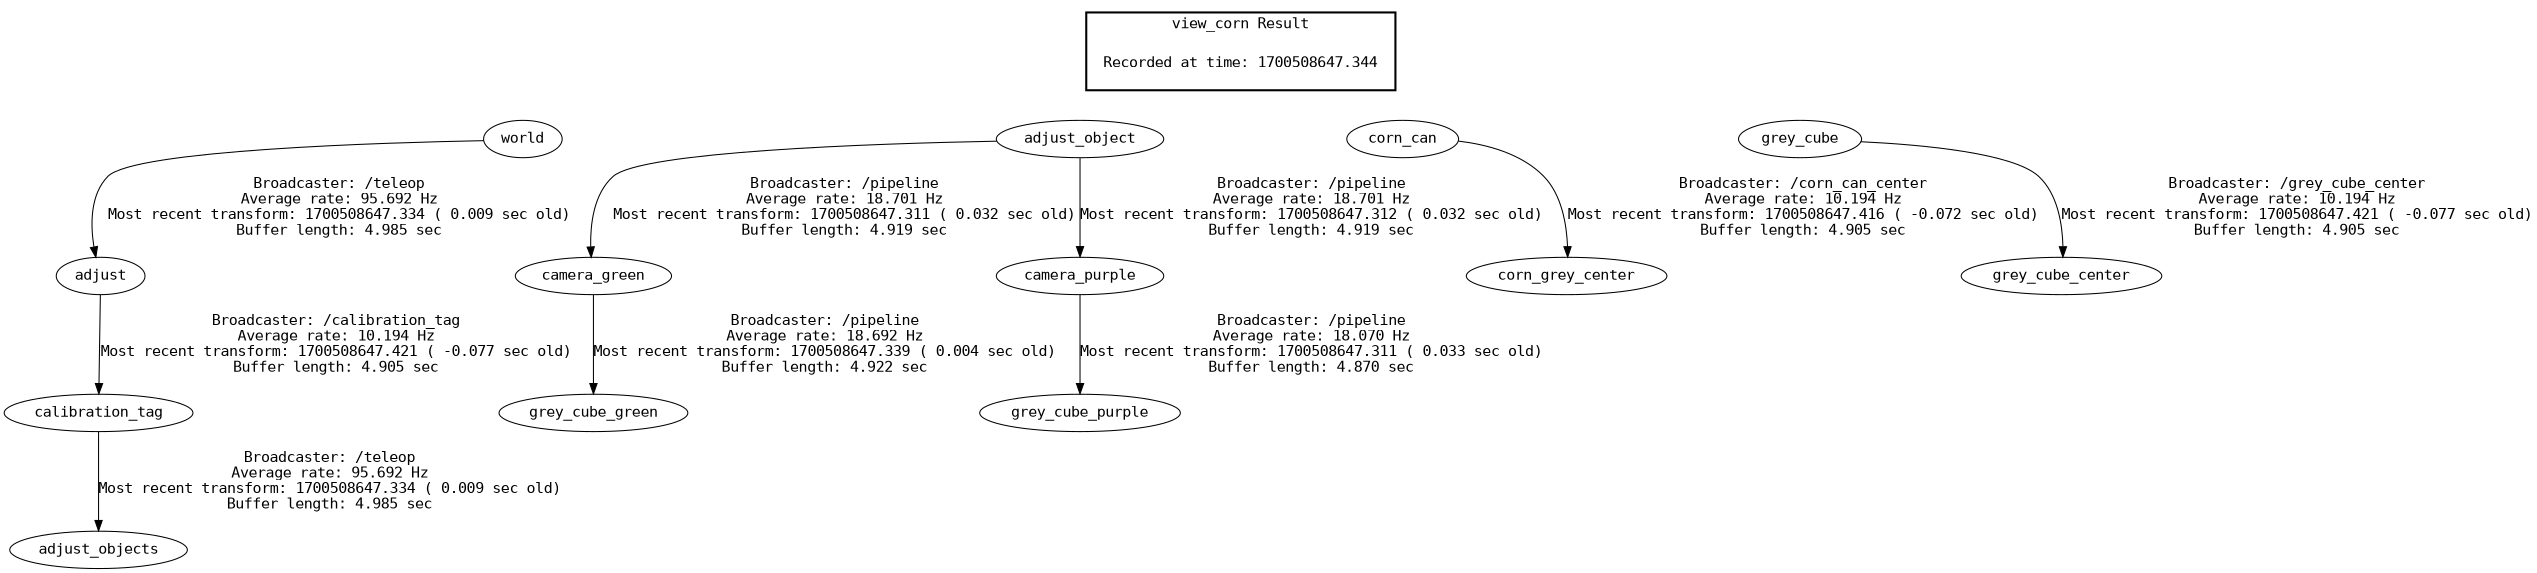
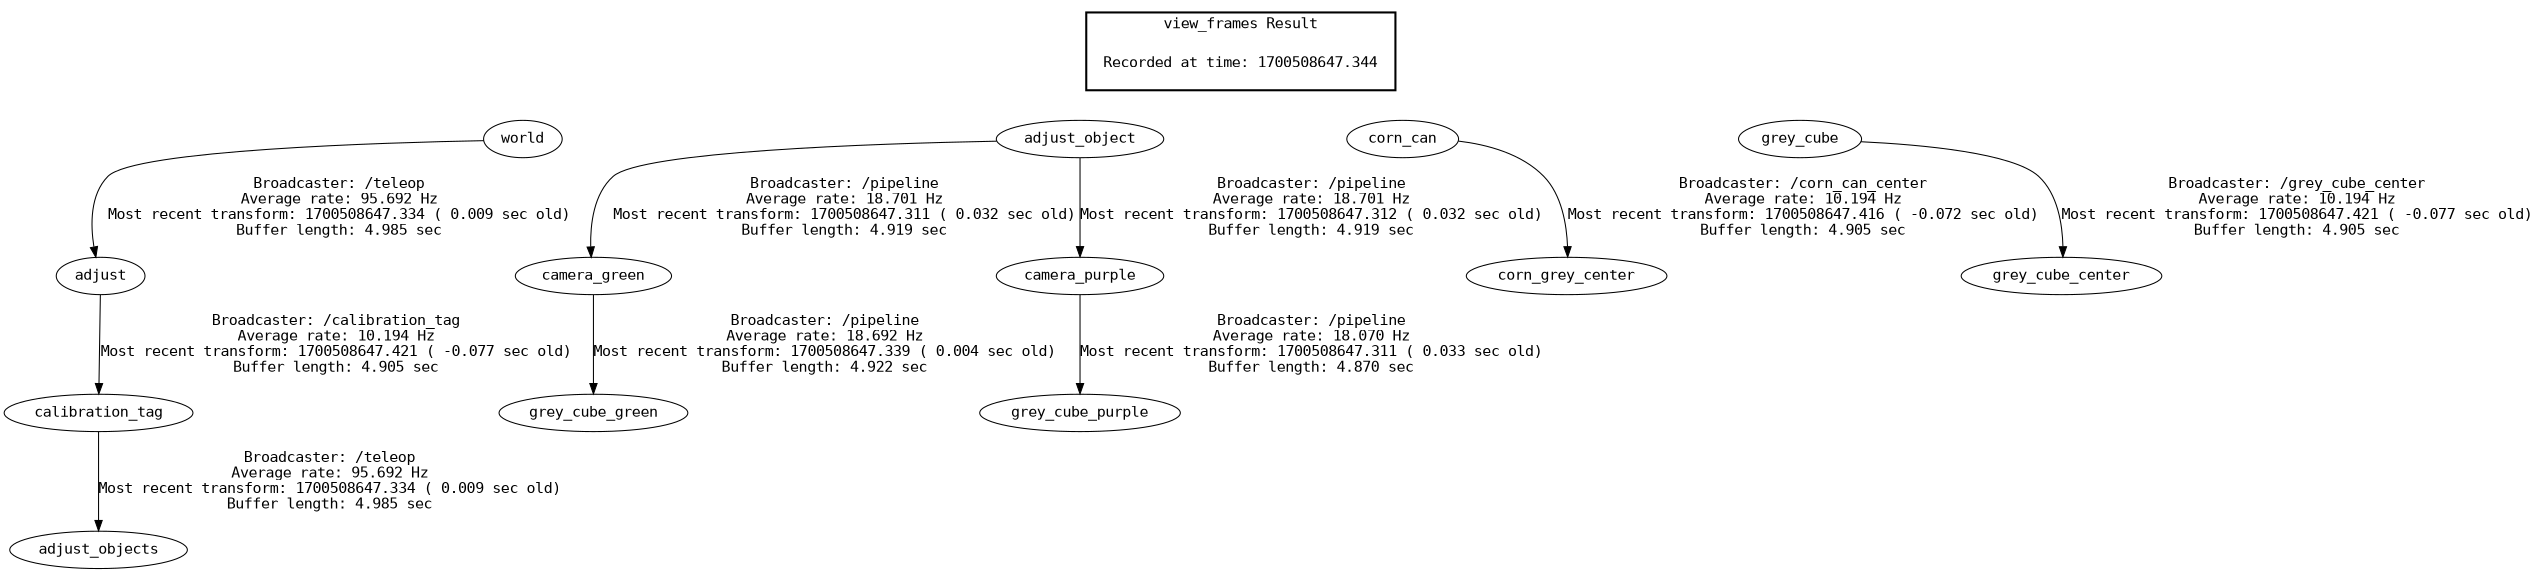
(1241, 24) -> (1241, 24)
